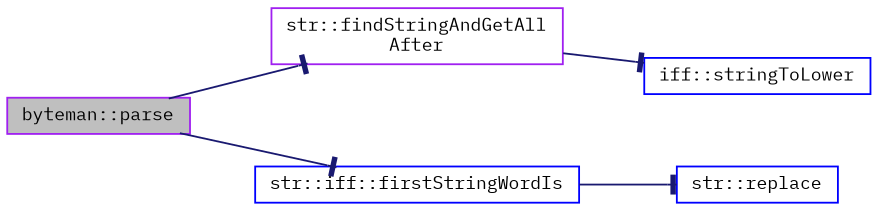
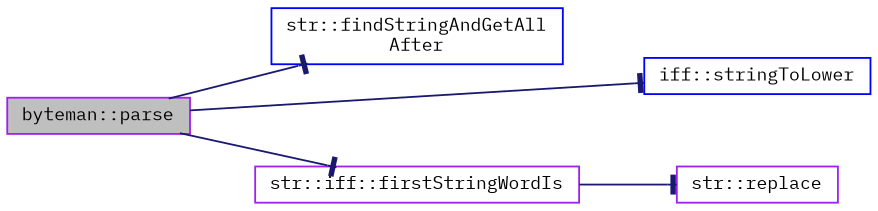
(417, 36) -> (417, 36)
(599, 58) -> (412, 97)
(417, 185) -> (417, 185)
(757, 185) -> (757, 185)
